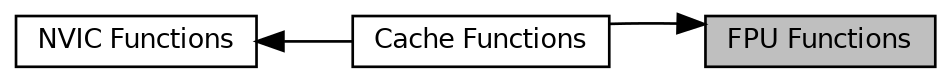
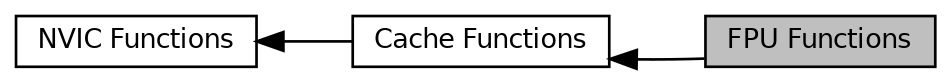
(644, 23) -> (671, 59)
